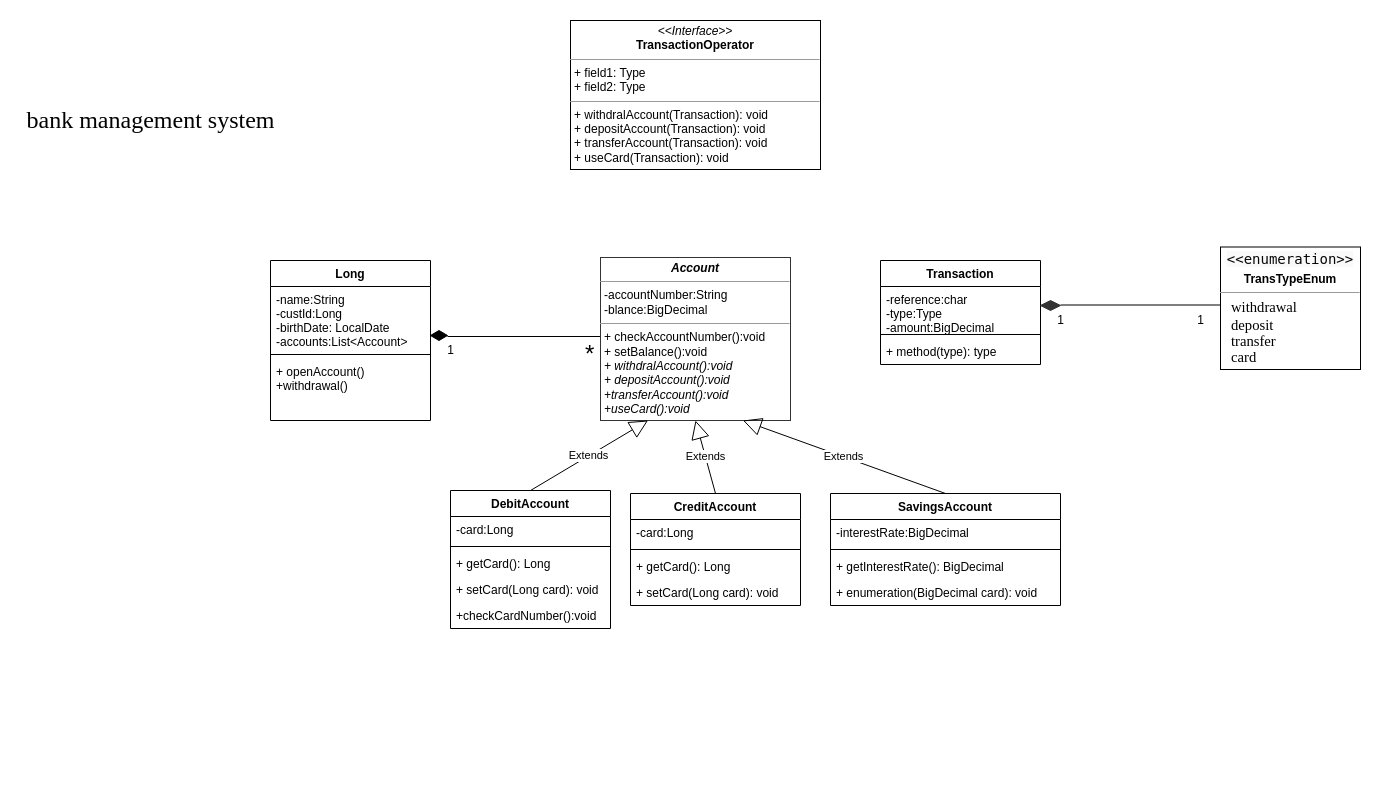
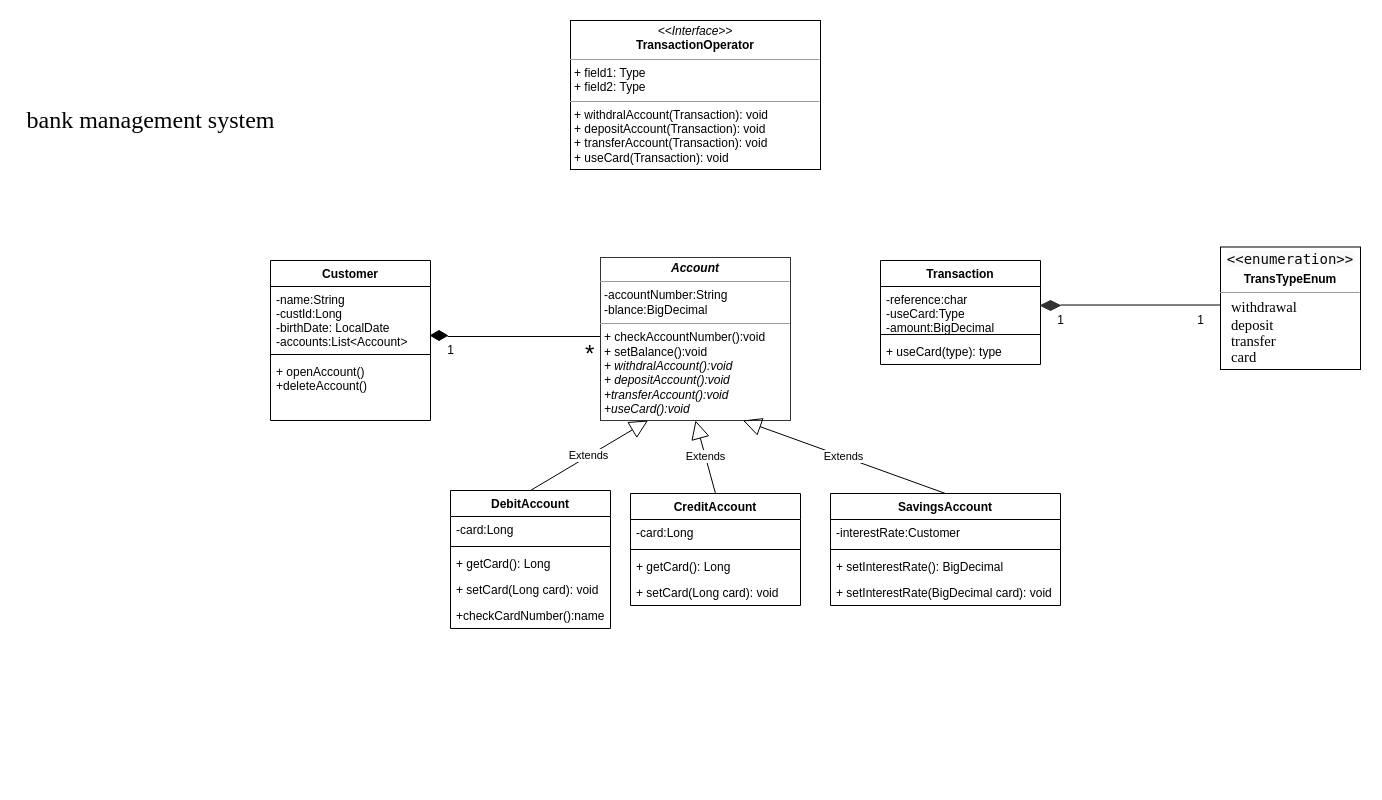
(350, 274) -> (350, 274)
(935, 300) -> (935, 300)
(949, 352) -> (952, 352)
(325, 372) -> (325, 372)
(909, 533) -> (907, 533)
(931, 567) -> (931, 567)
(943, 593) -> (958, 593)
(530, 616) -> (532, 616)
